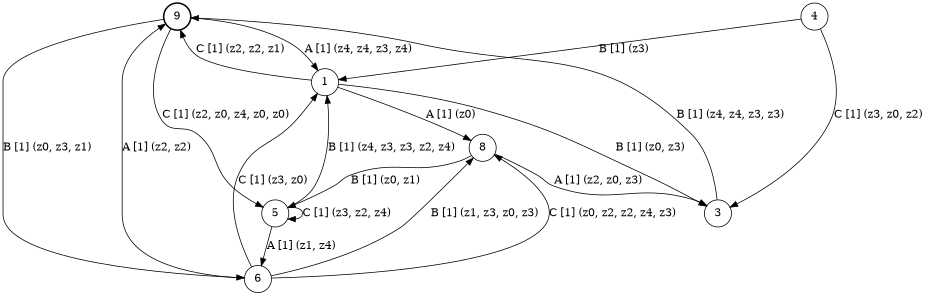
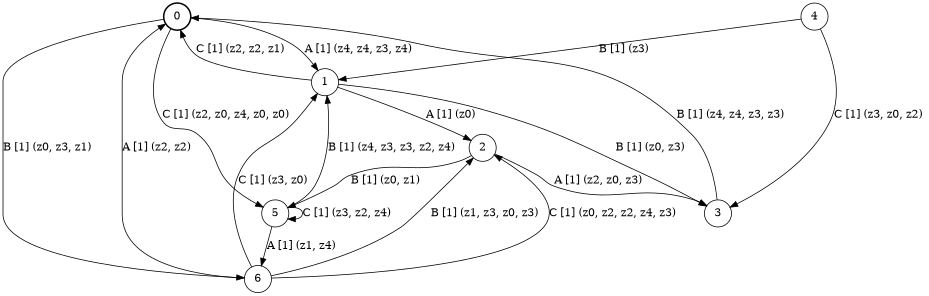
(177, 17) -> (177, 17)
(483, 148) -> (483, 148)
